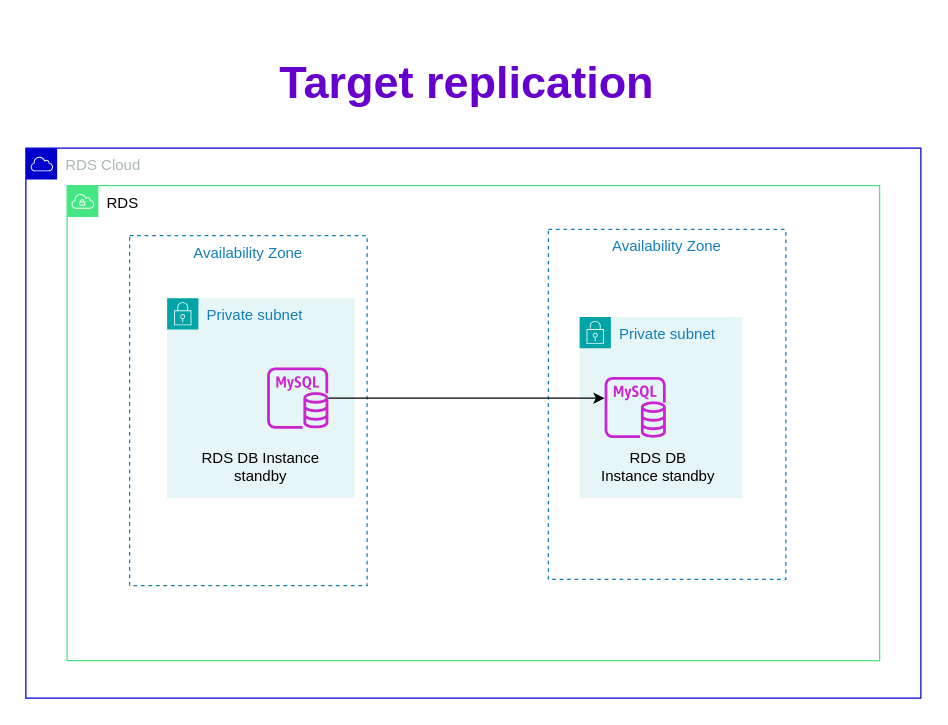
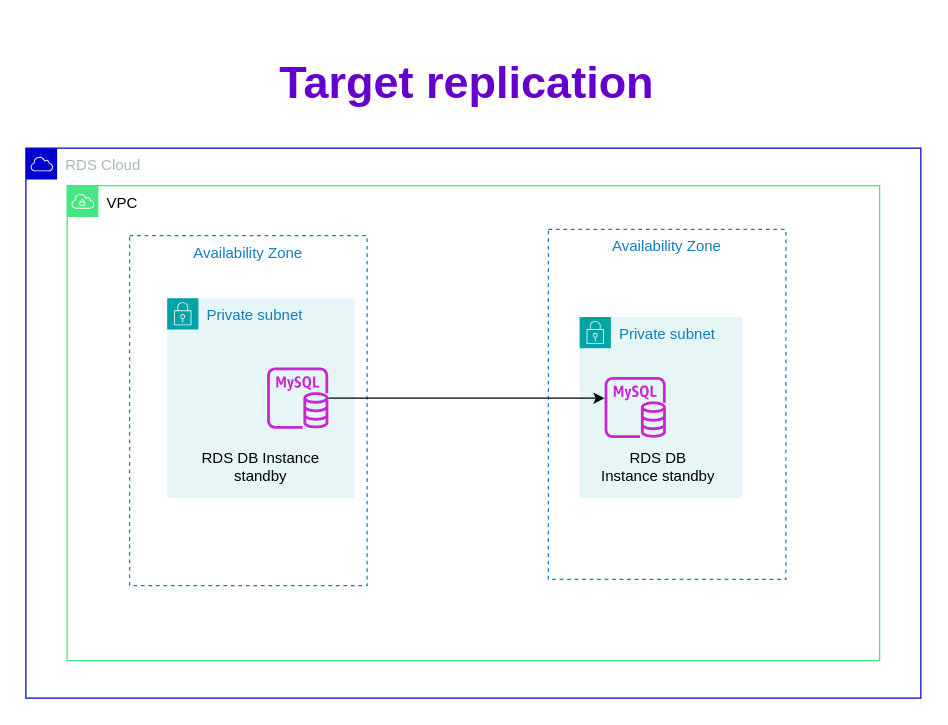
(119, 203) -> (119, 203)
